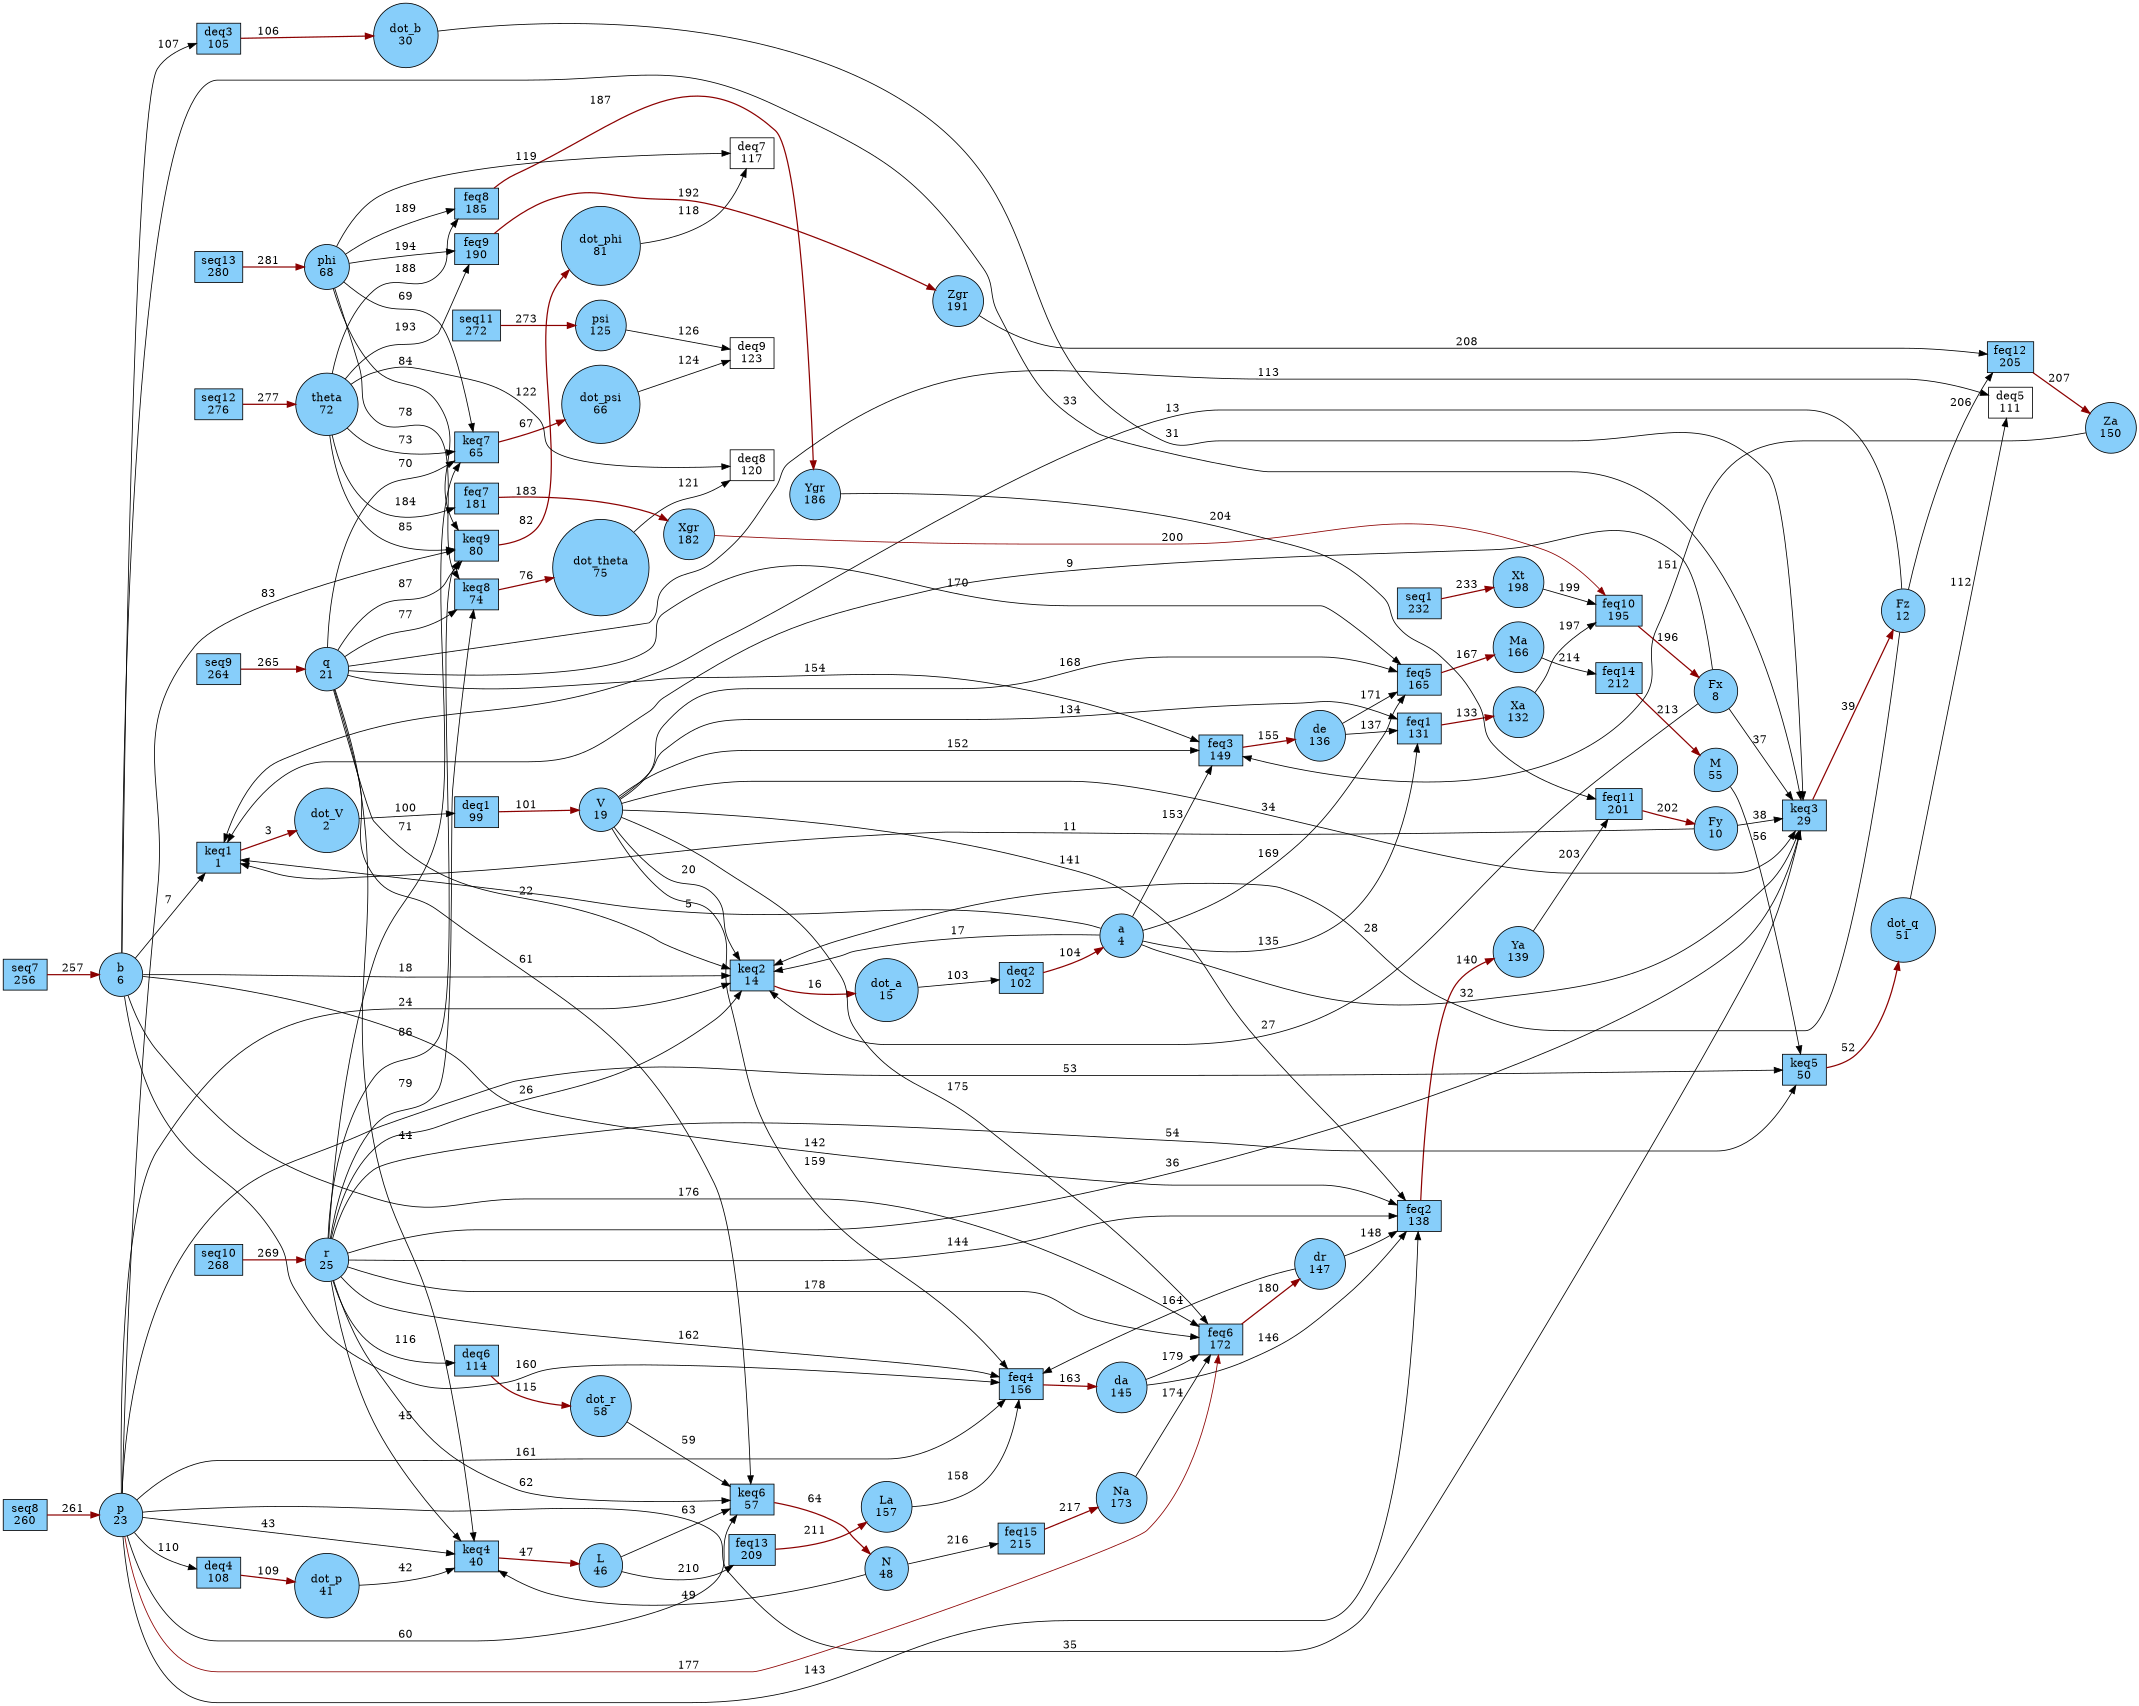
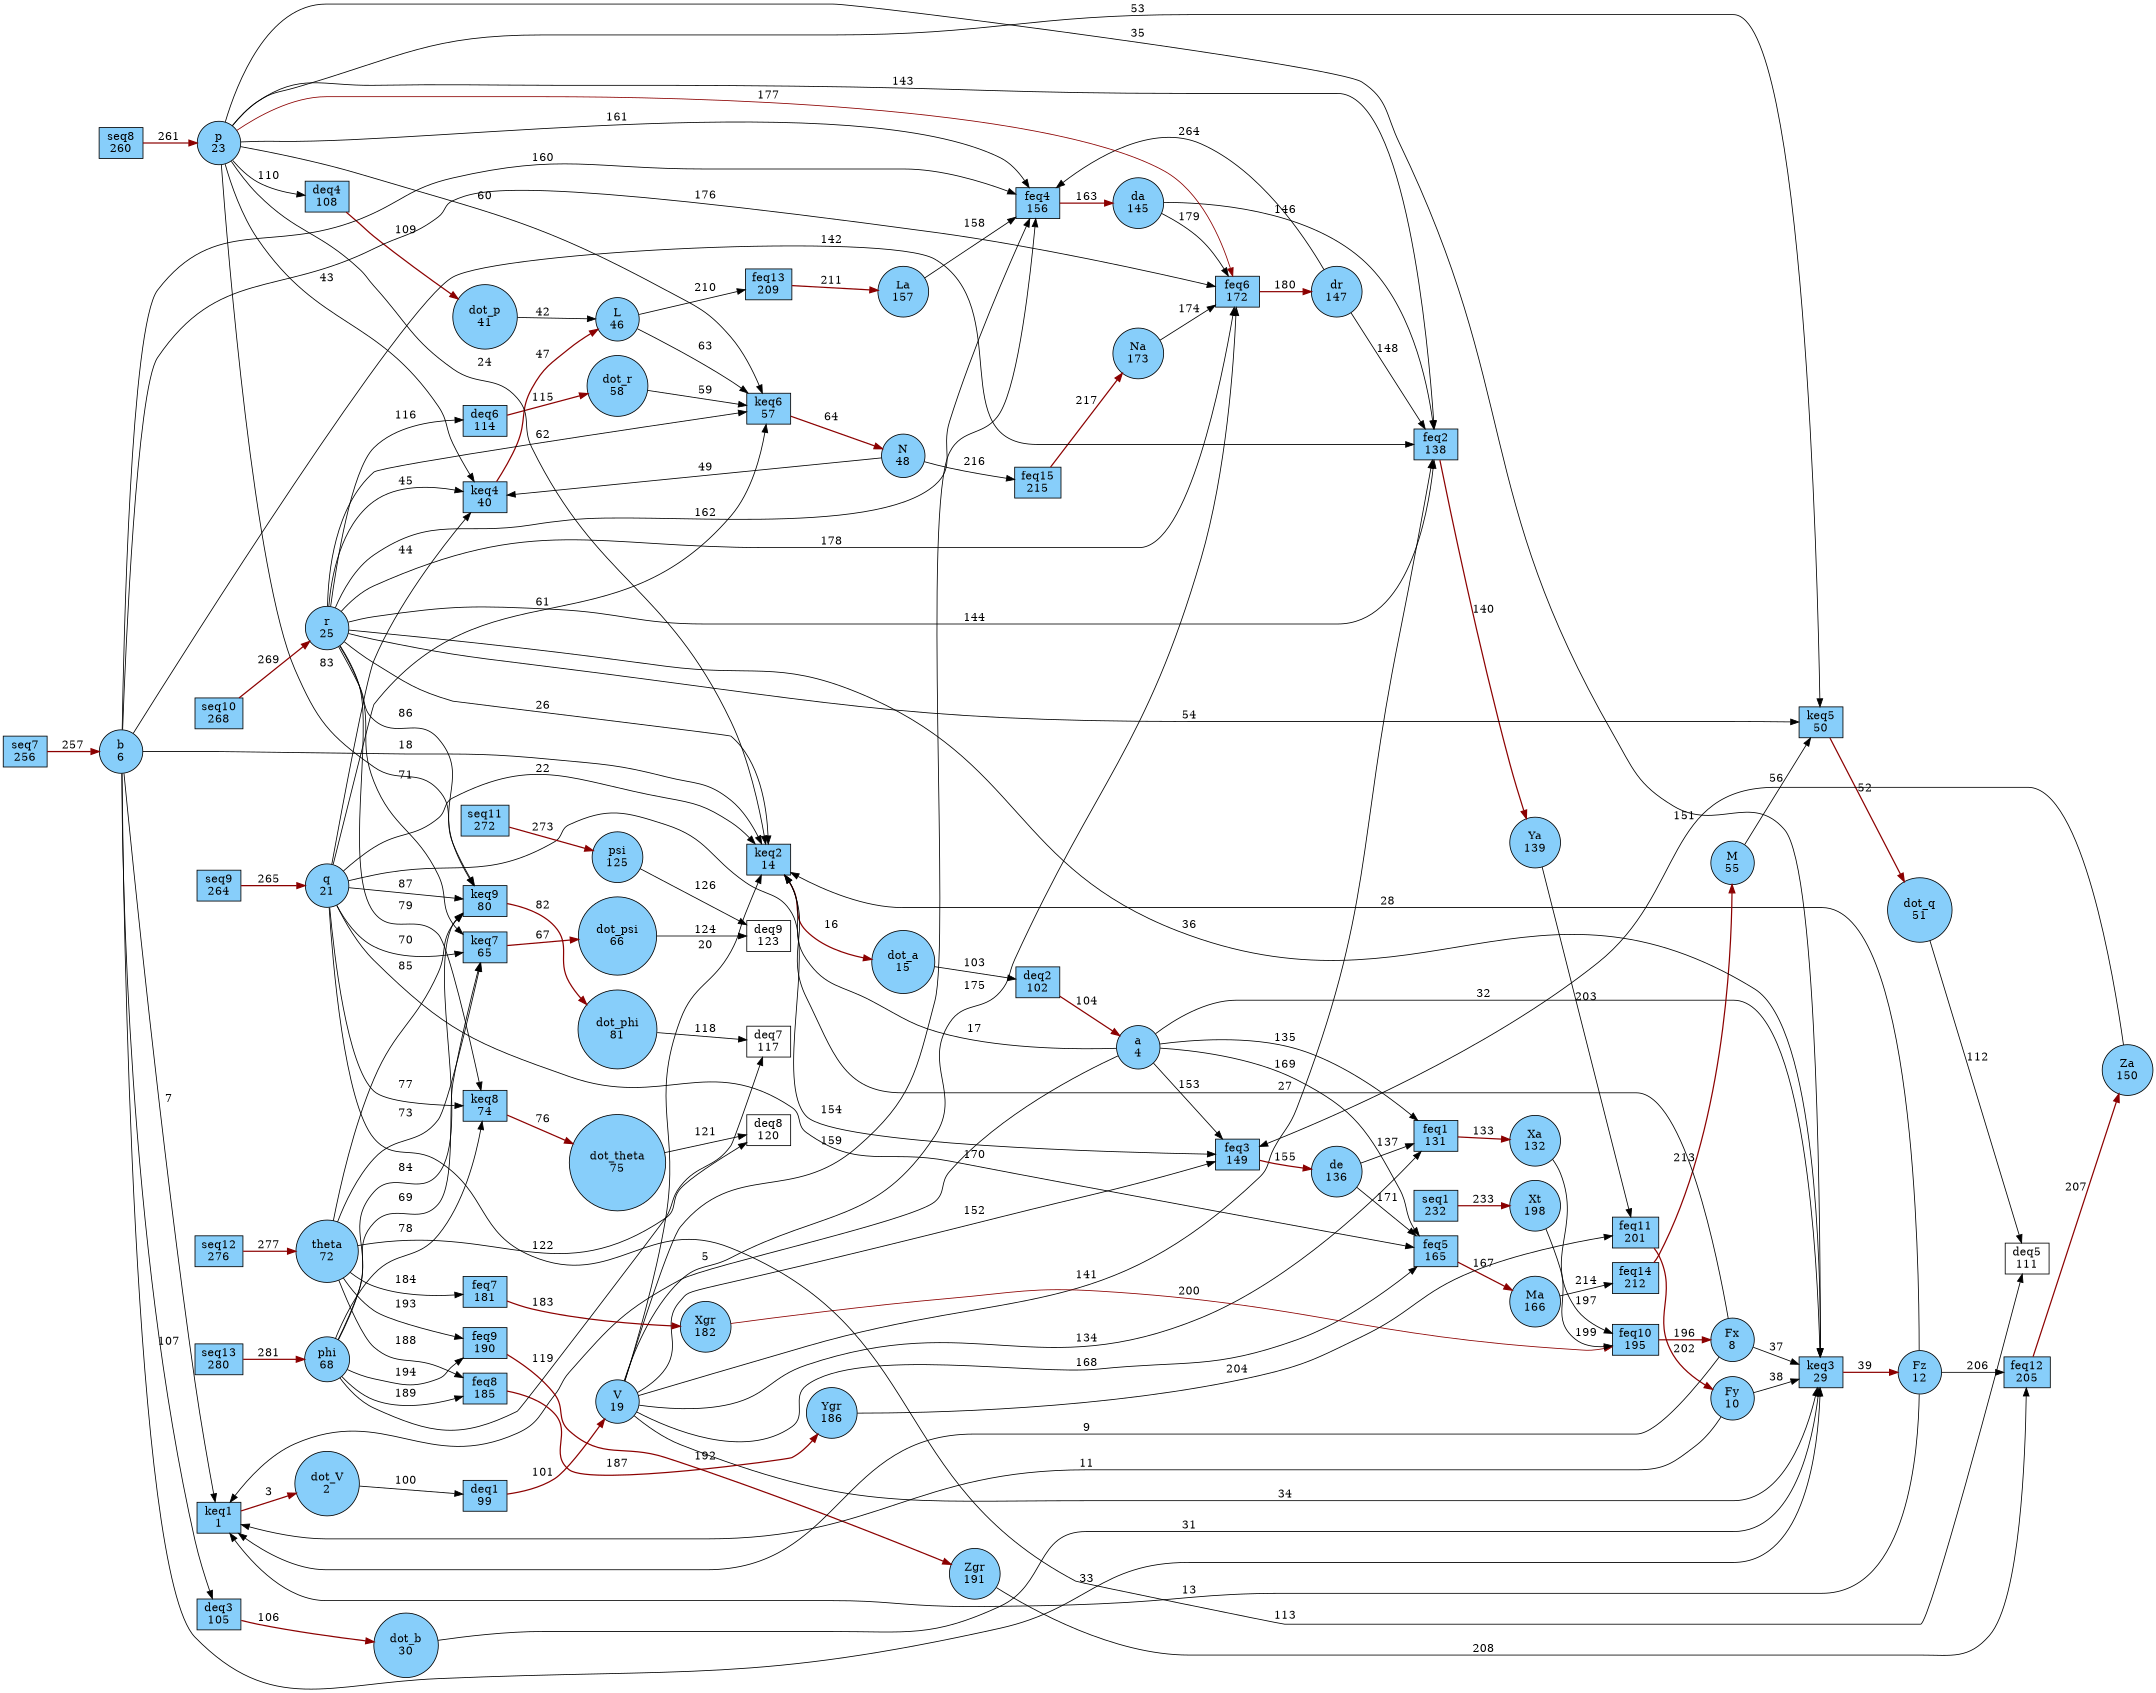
(1173, 1301) -> (1190, 132)
(403, 1581) -> (552, 318)
